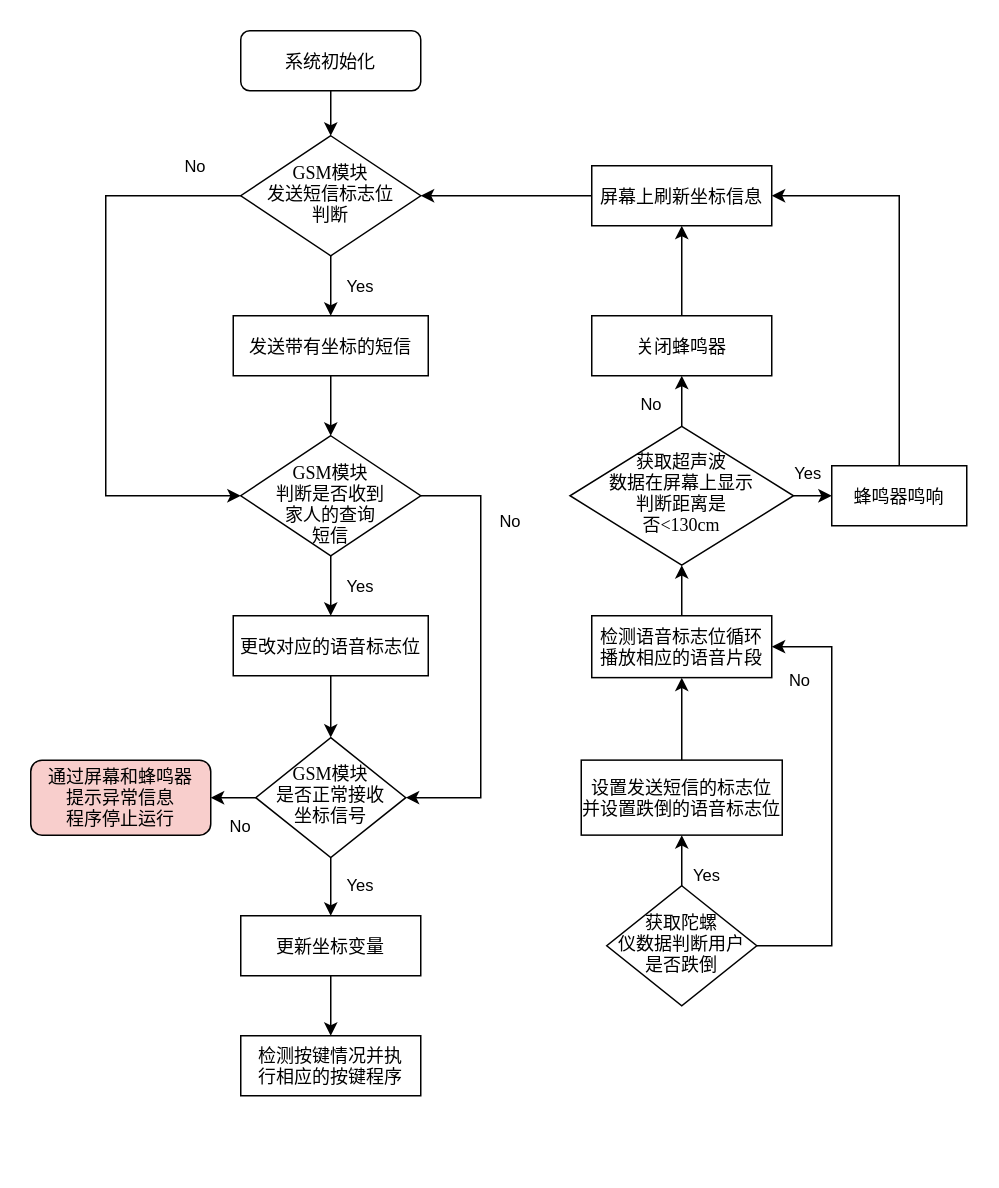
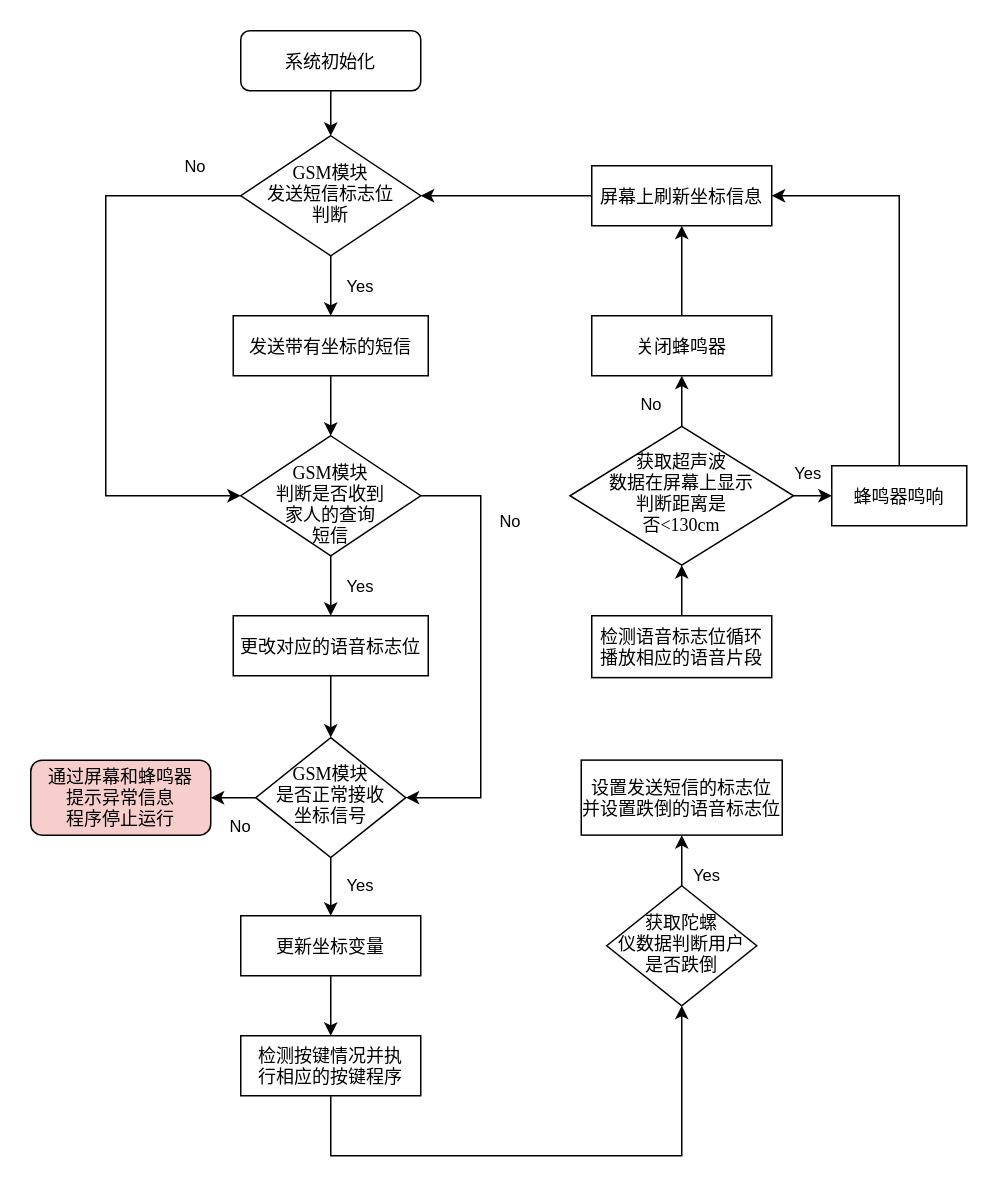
(682, 724) -> none
(832, 809) -> none
none -> (546, 1156)
